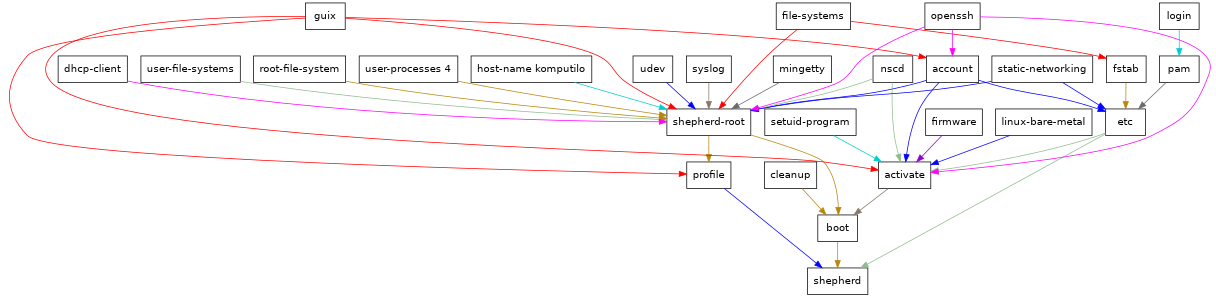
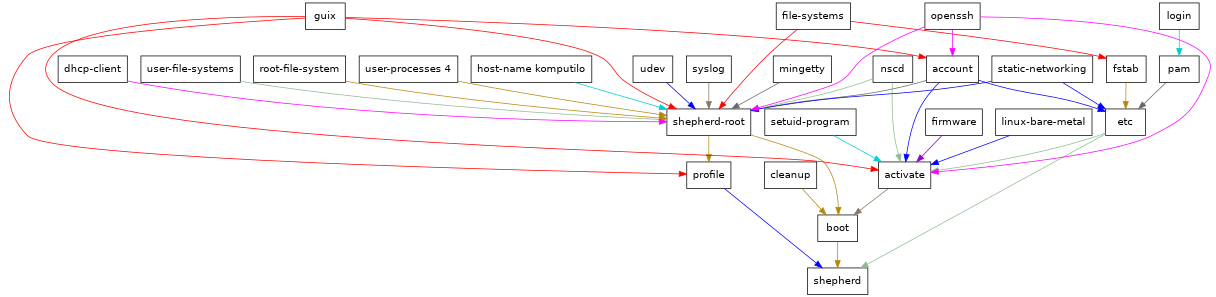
(843, 97) -> (843, 97)
